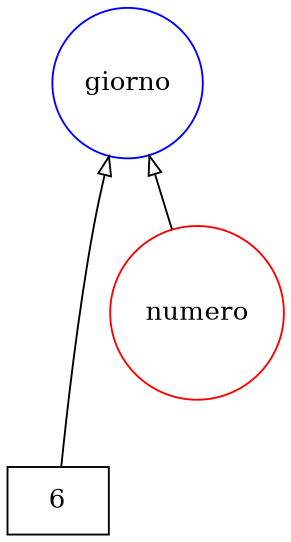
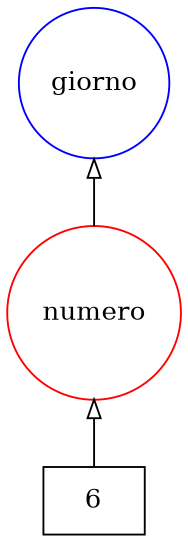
(79, 320) -> (94, 443)
